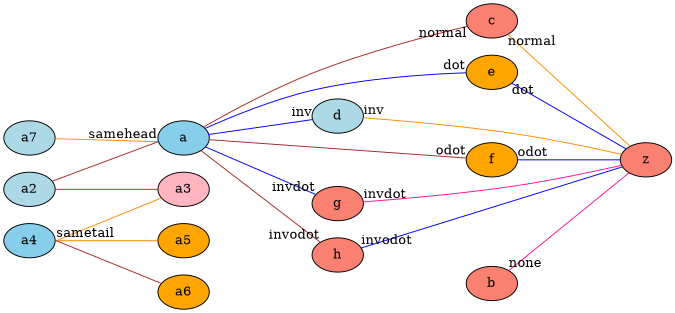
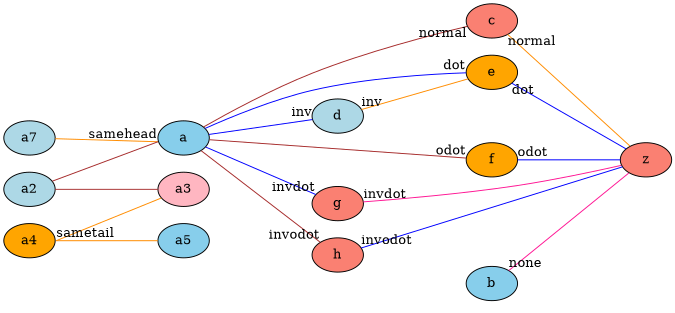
(493, 131) -> (415, 94)
(29, 241) -> (29, 241)
(184, 241) -> (184, 241)
(492, 284) -> (492, 284)
(184, 292) -> none
